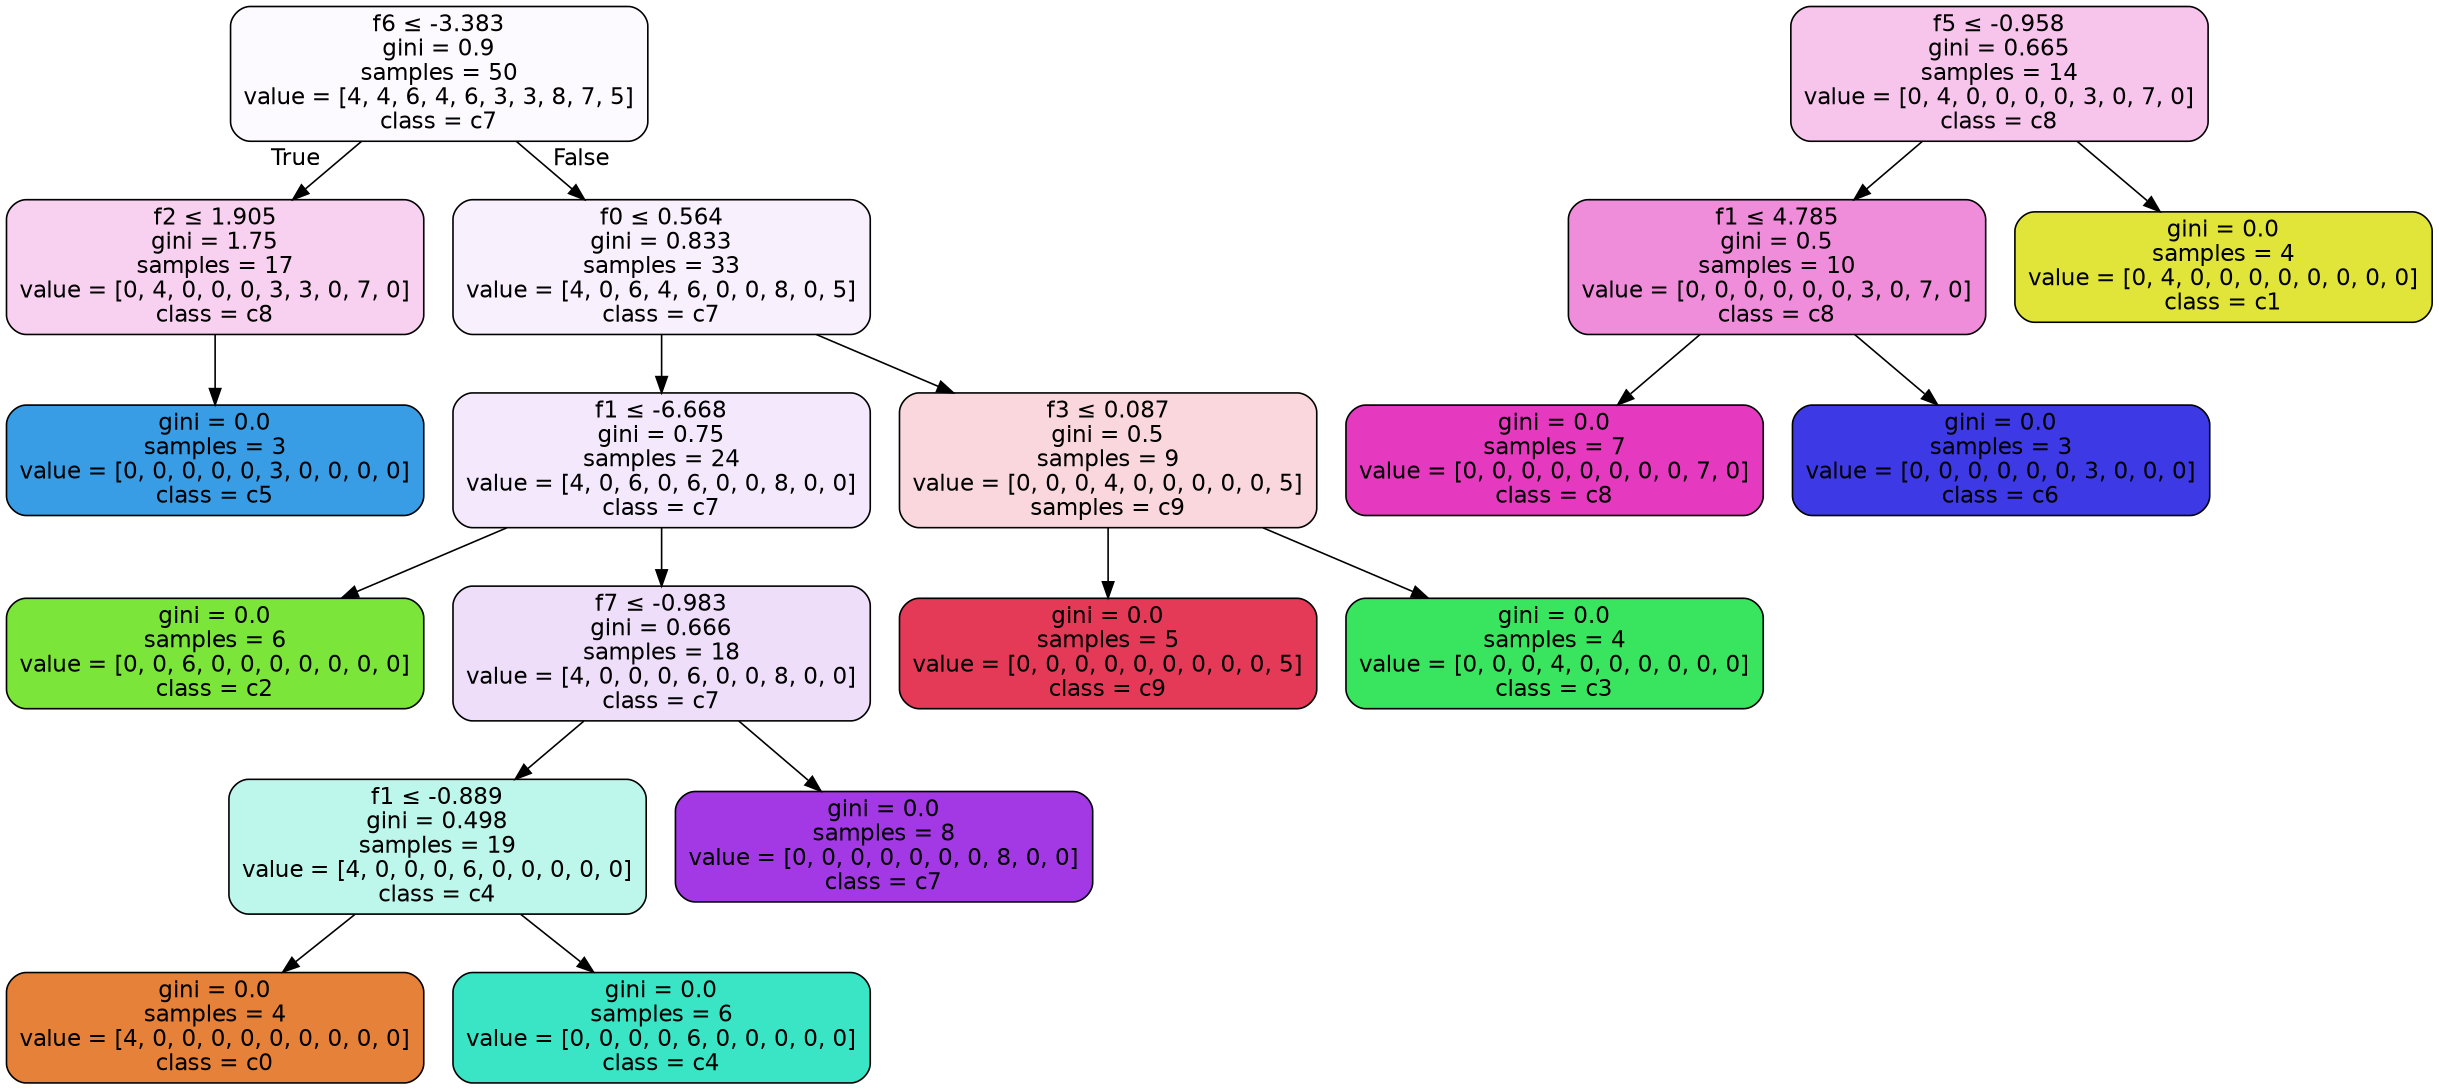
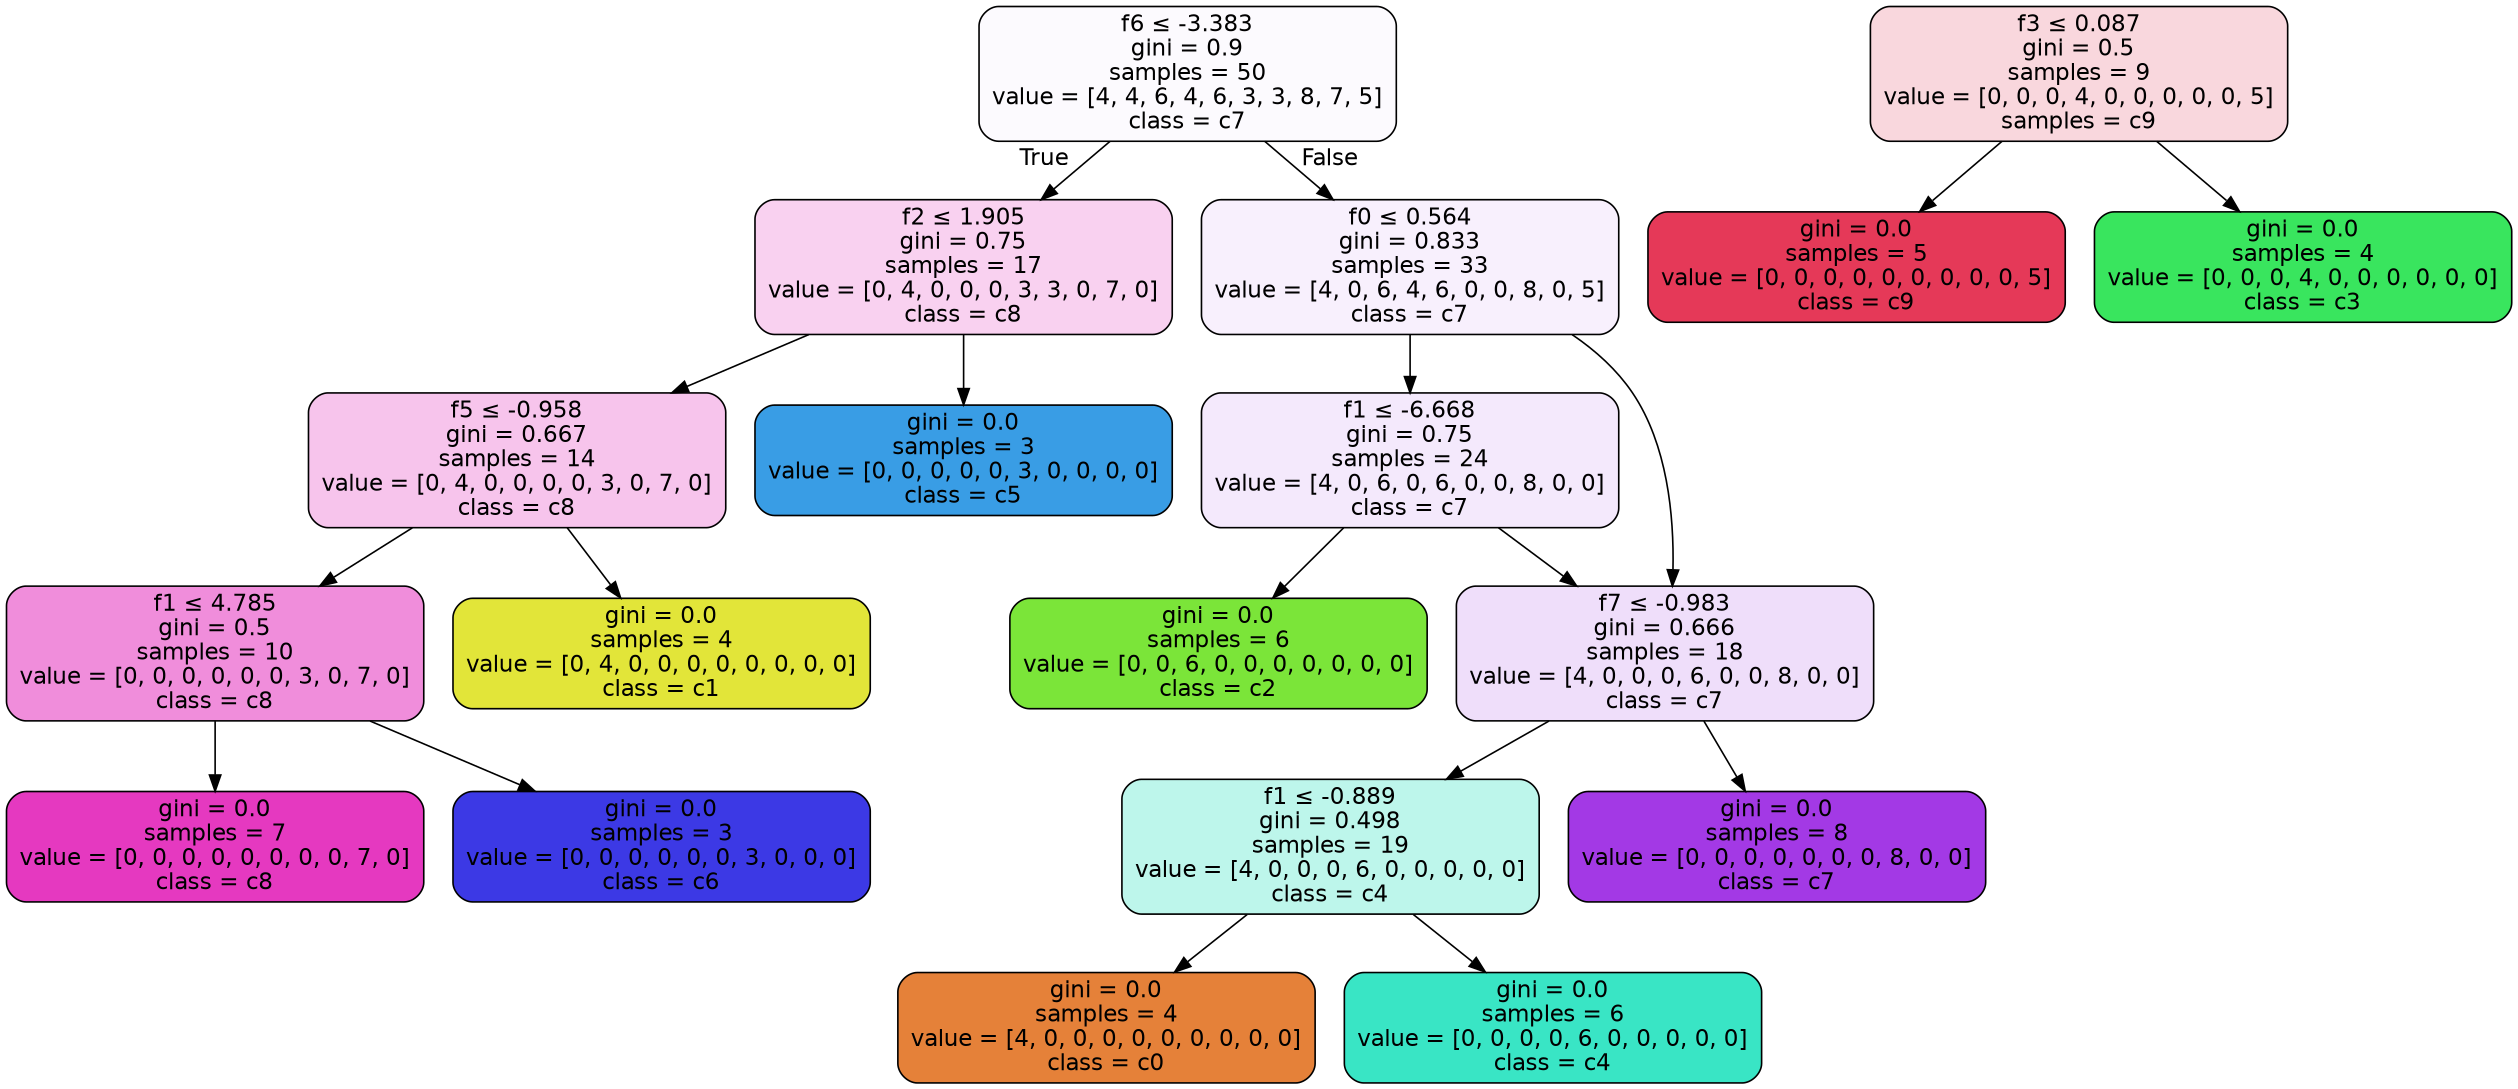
(1999, 49) -> (517, 435)
(215, 242) -> (964, 242)
none -> (748, 361)
(877, 361) -> (1655, 438)
